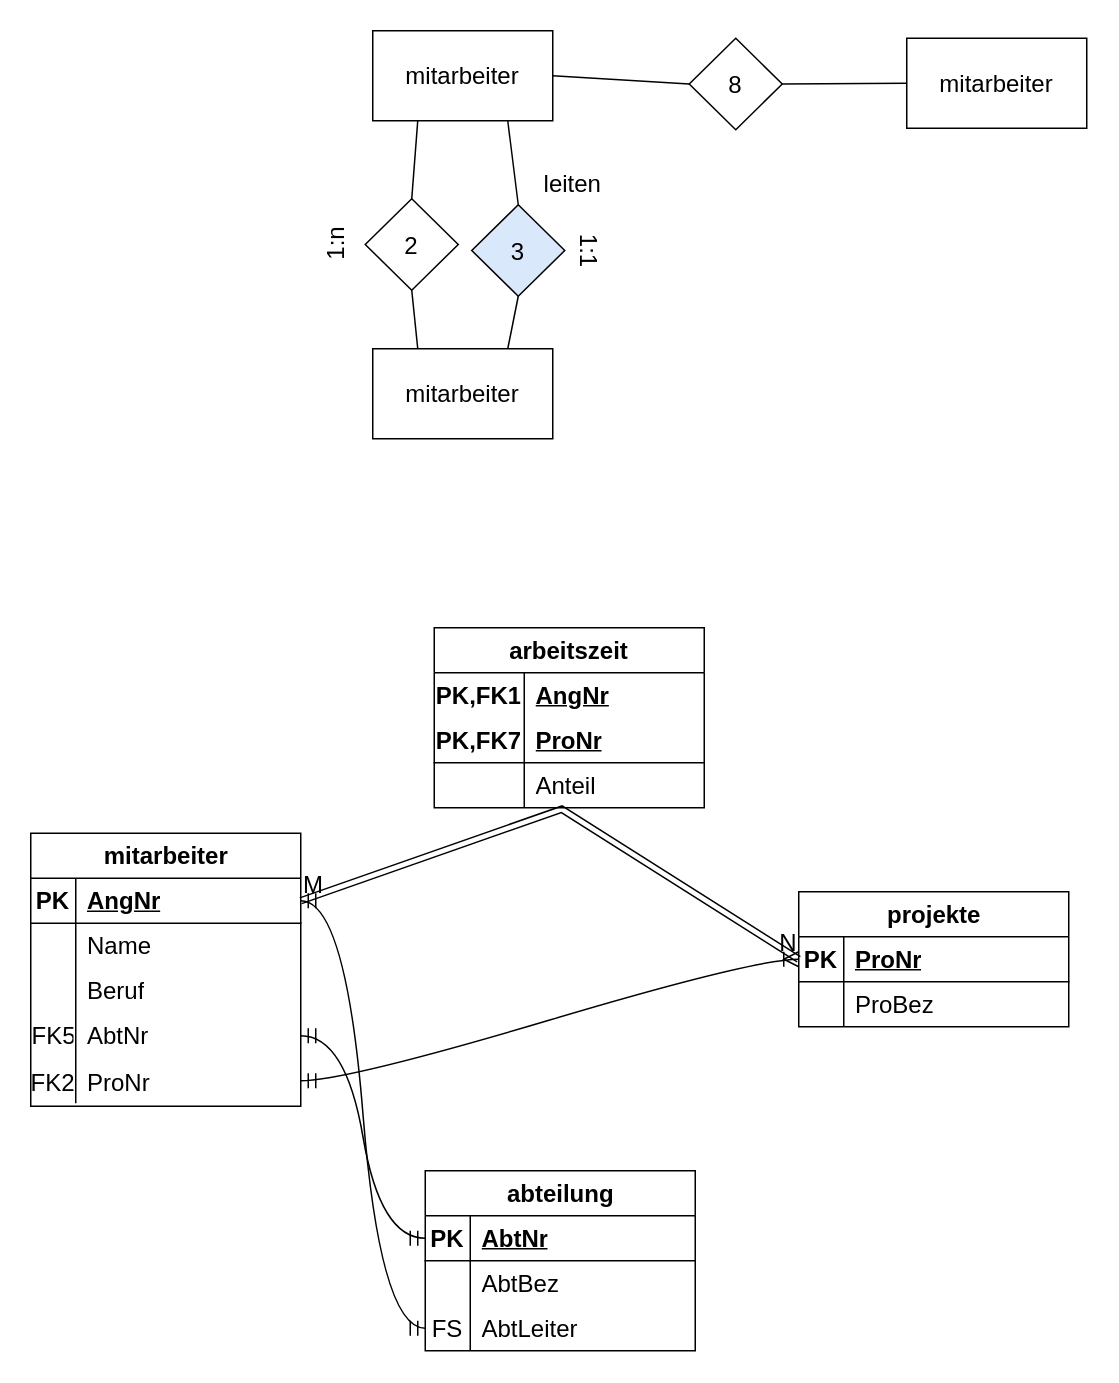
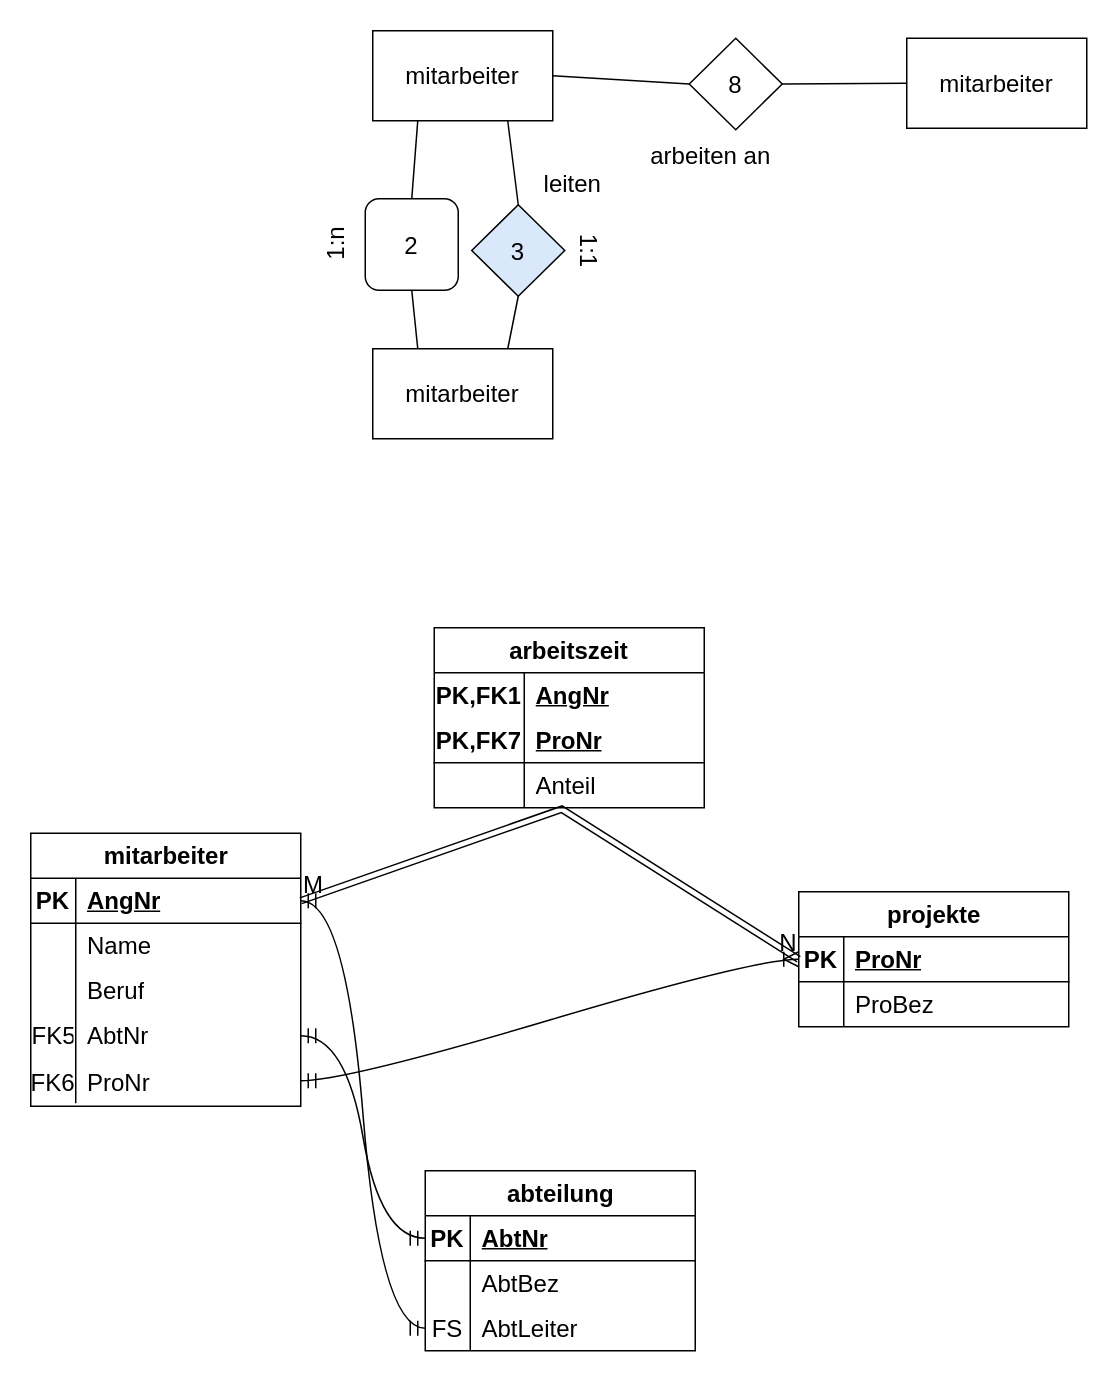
none -> (710, 155)
(412, 245) -> (412, 245)
(53, 1083) -> (53, 1083)
